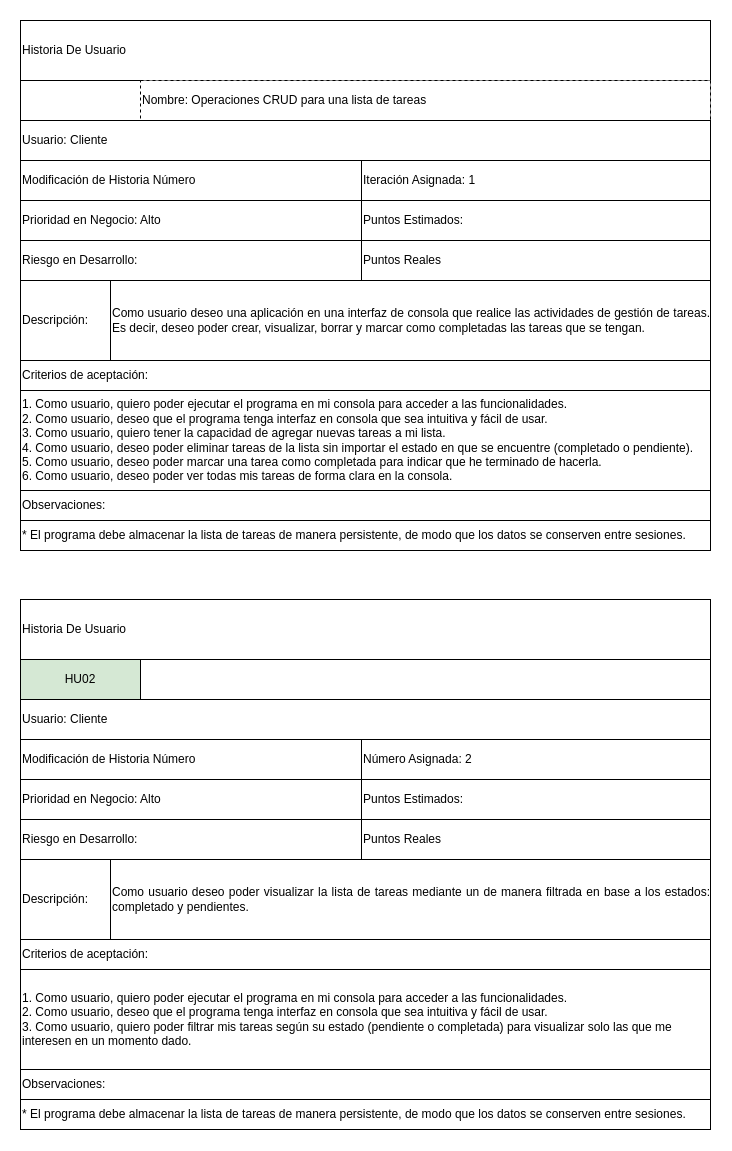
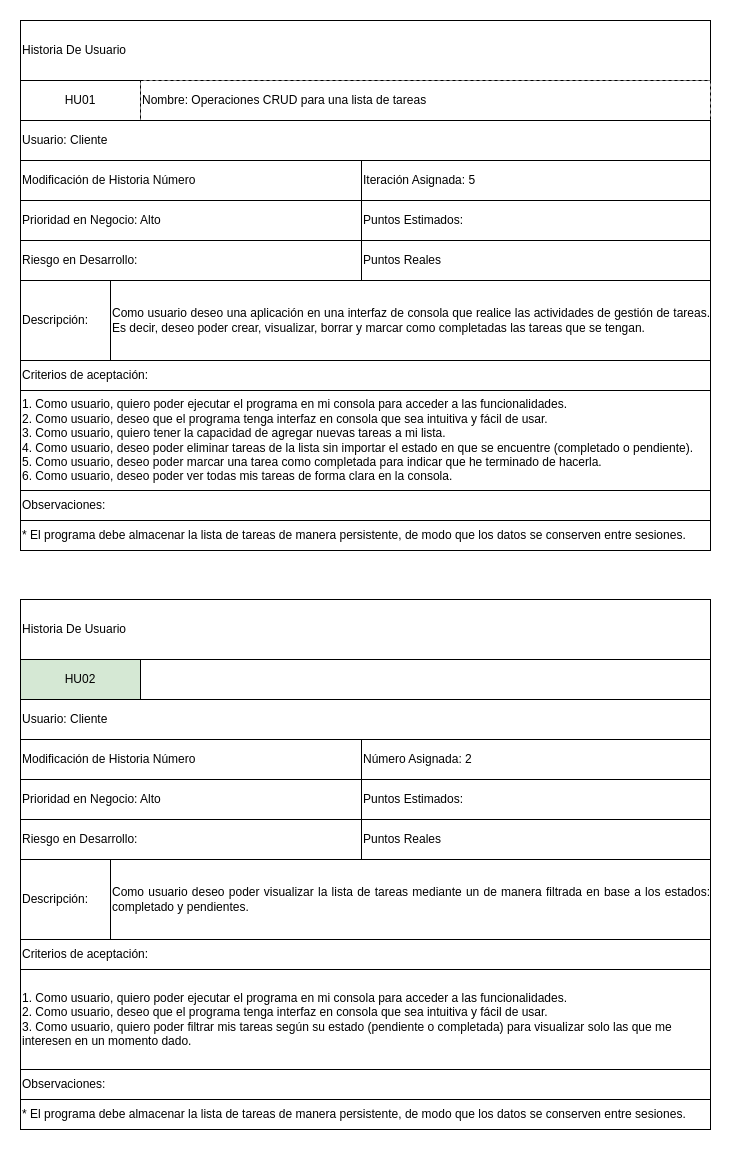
none -> (81, 101)
(426, 181) -> (426, 181)
